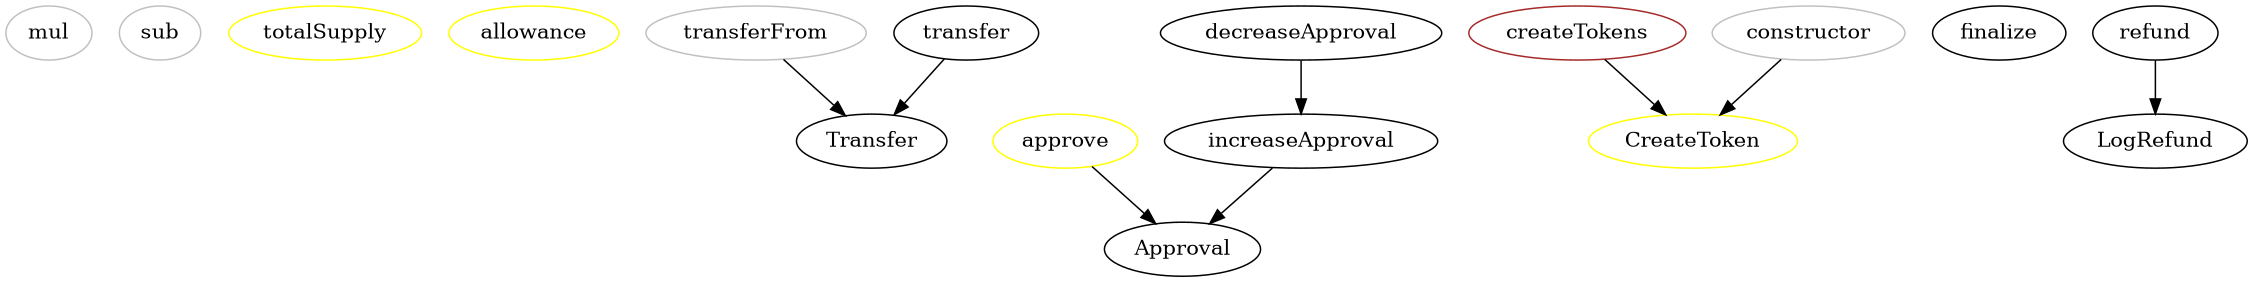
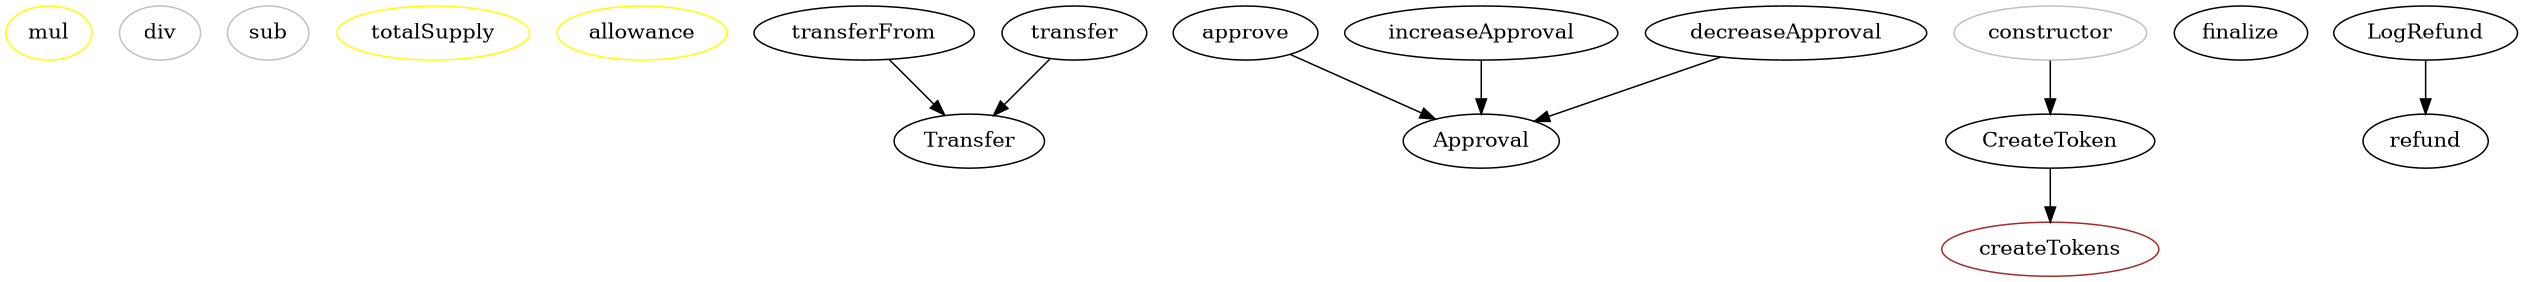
(49, 33) -> (49, 33)
none -> (160, 33)
(756, 33) -> (864, 33)
(1301, 80) -> (1635, 87)
(2155, 80) -> (2426, 80)
(1630, 82) -> (2050, 188)
(1065, 141) -> (1246, 33)
(1693, 141) -> (2050, 141)
